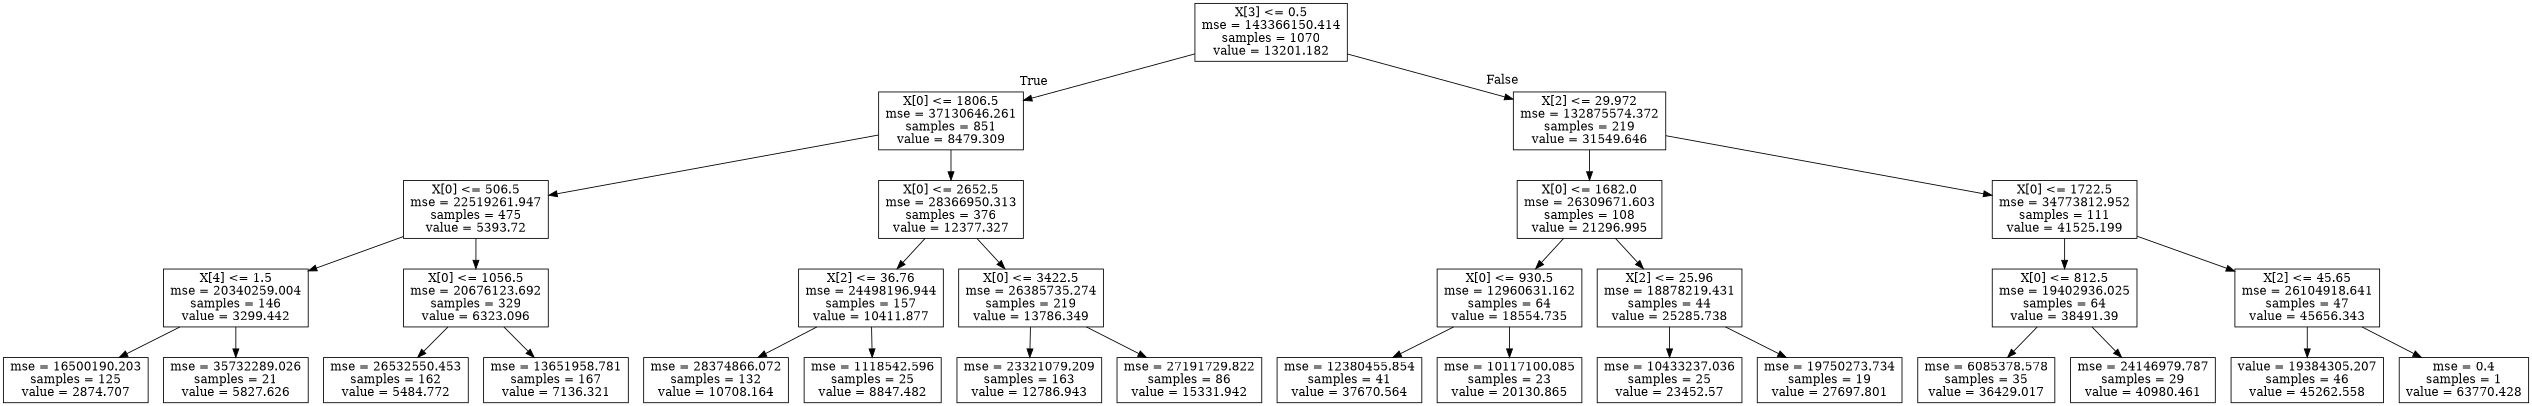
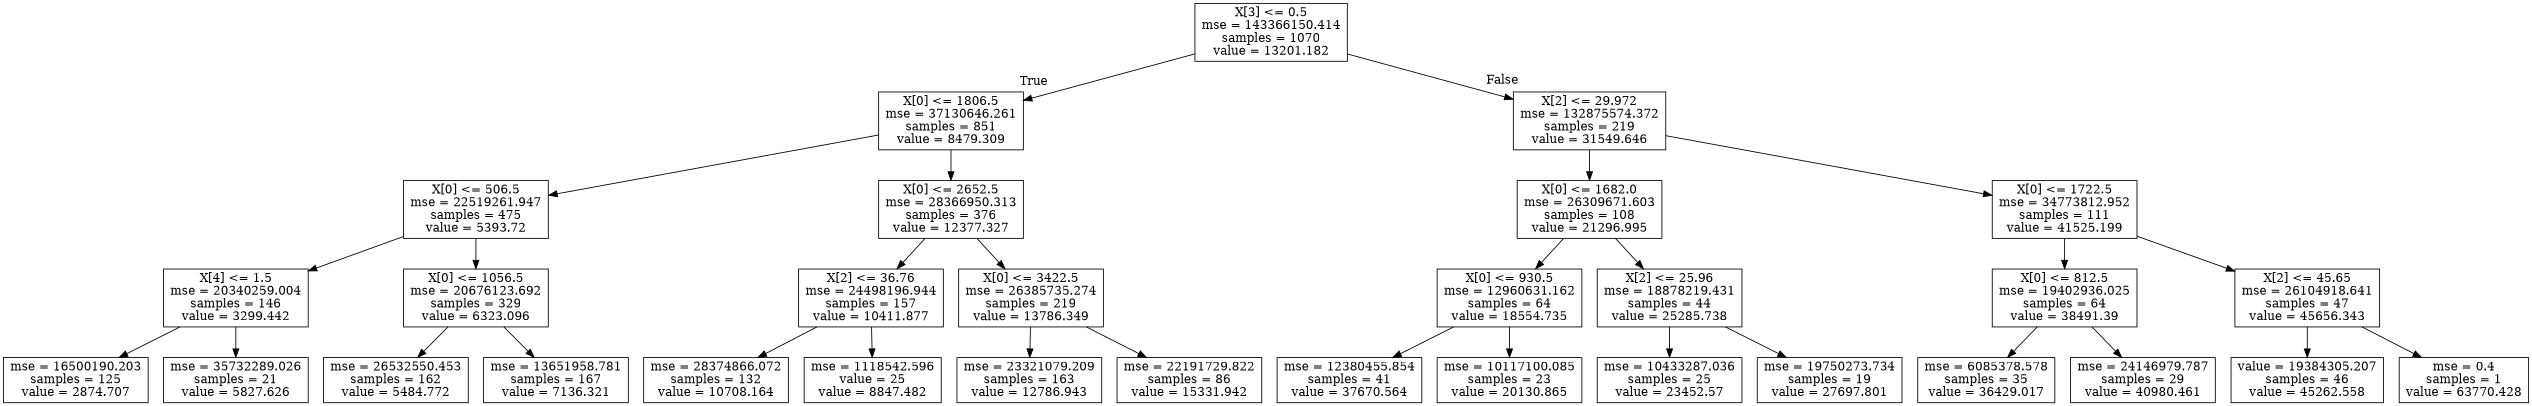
(873, 380) -> (873, 380)
(1189, 380) -> (1189, 380)
(1670, 380) -> (1670, 380)
